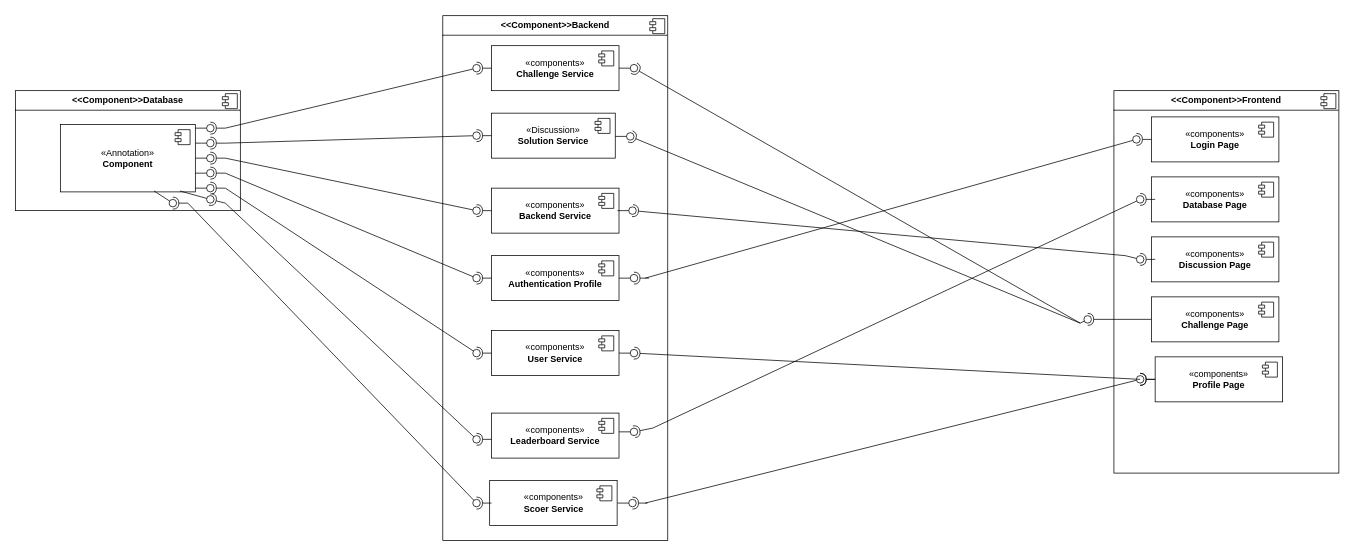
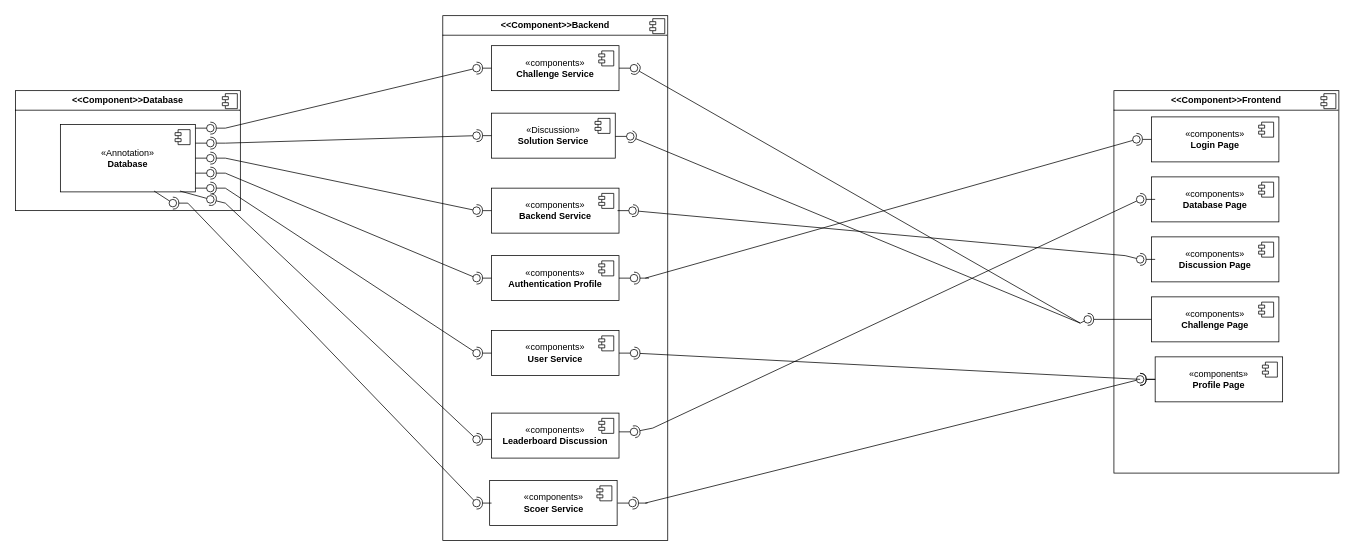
(128, 158) -> (128, 158)
(555, 435) -> (555, 435)
